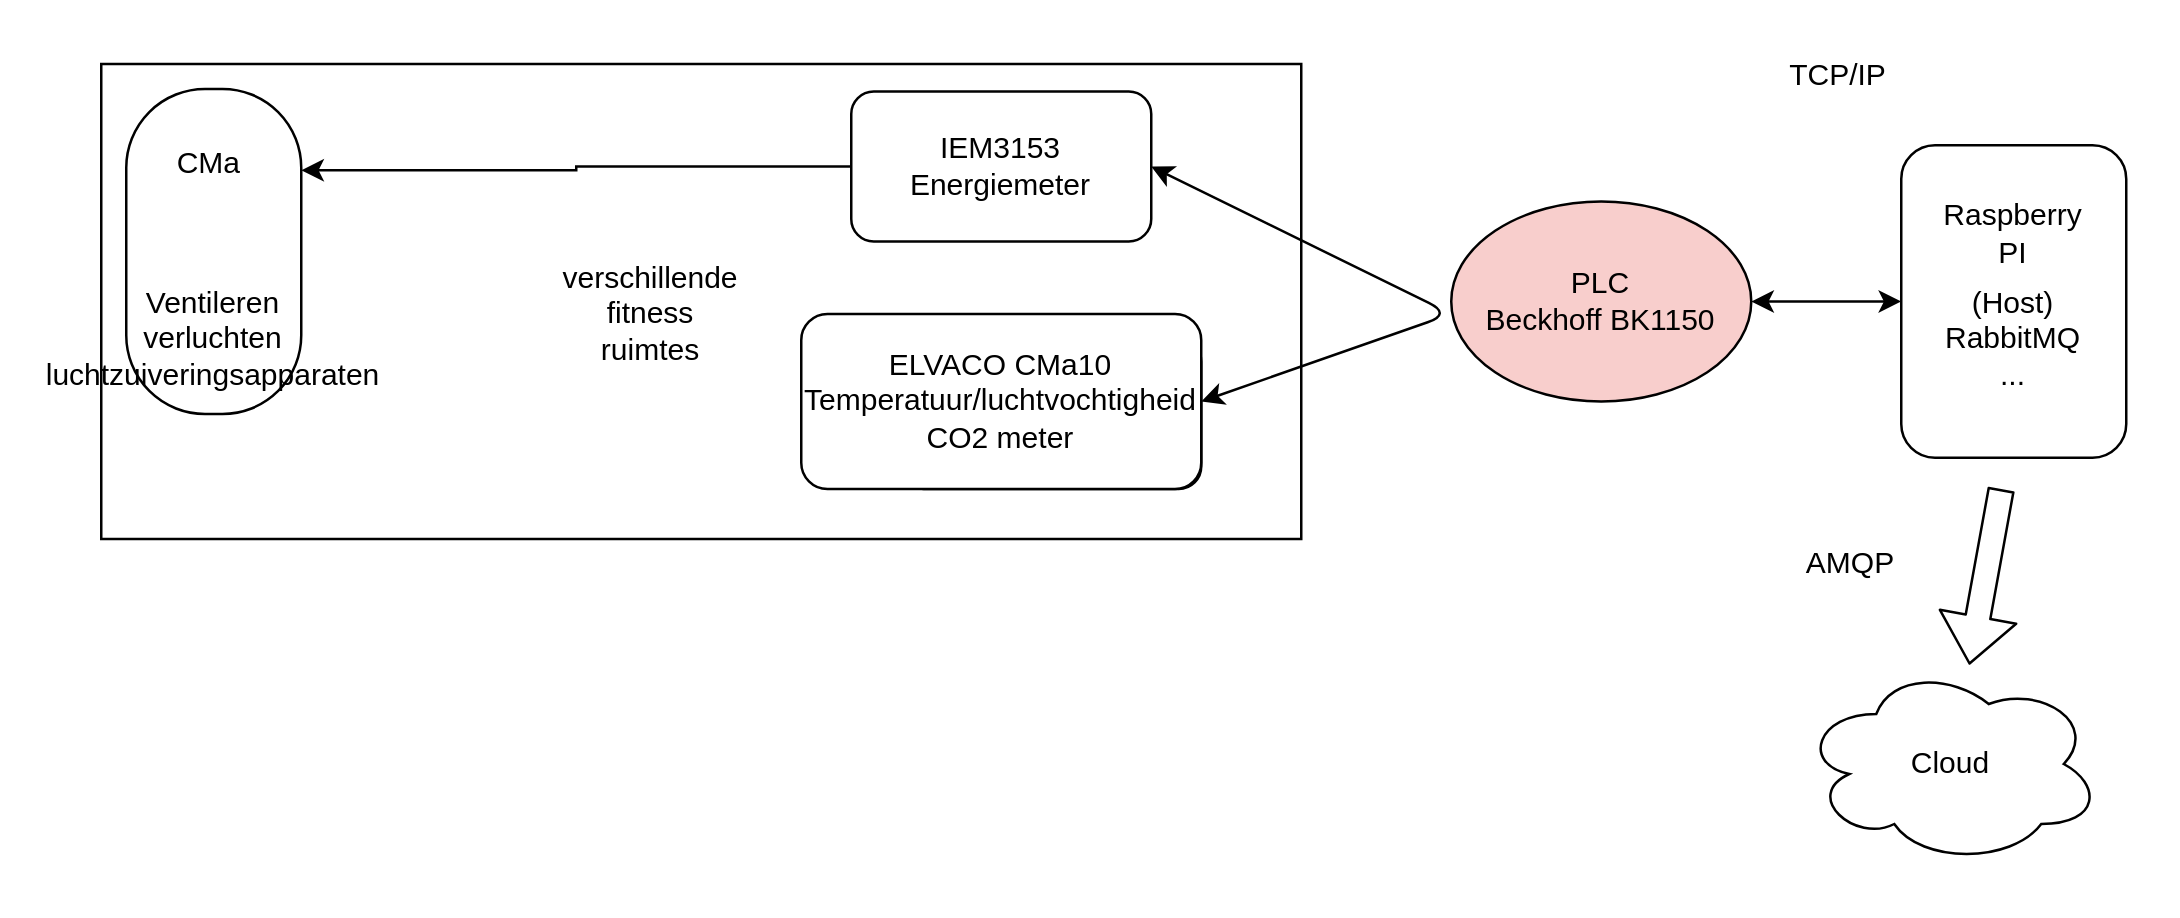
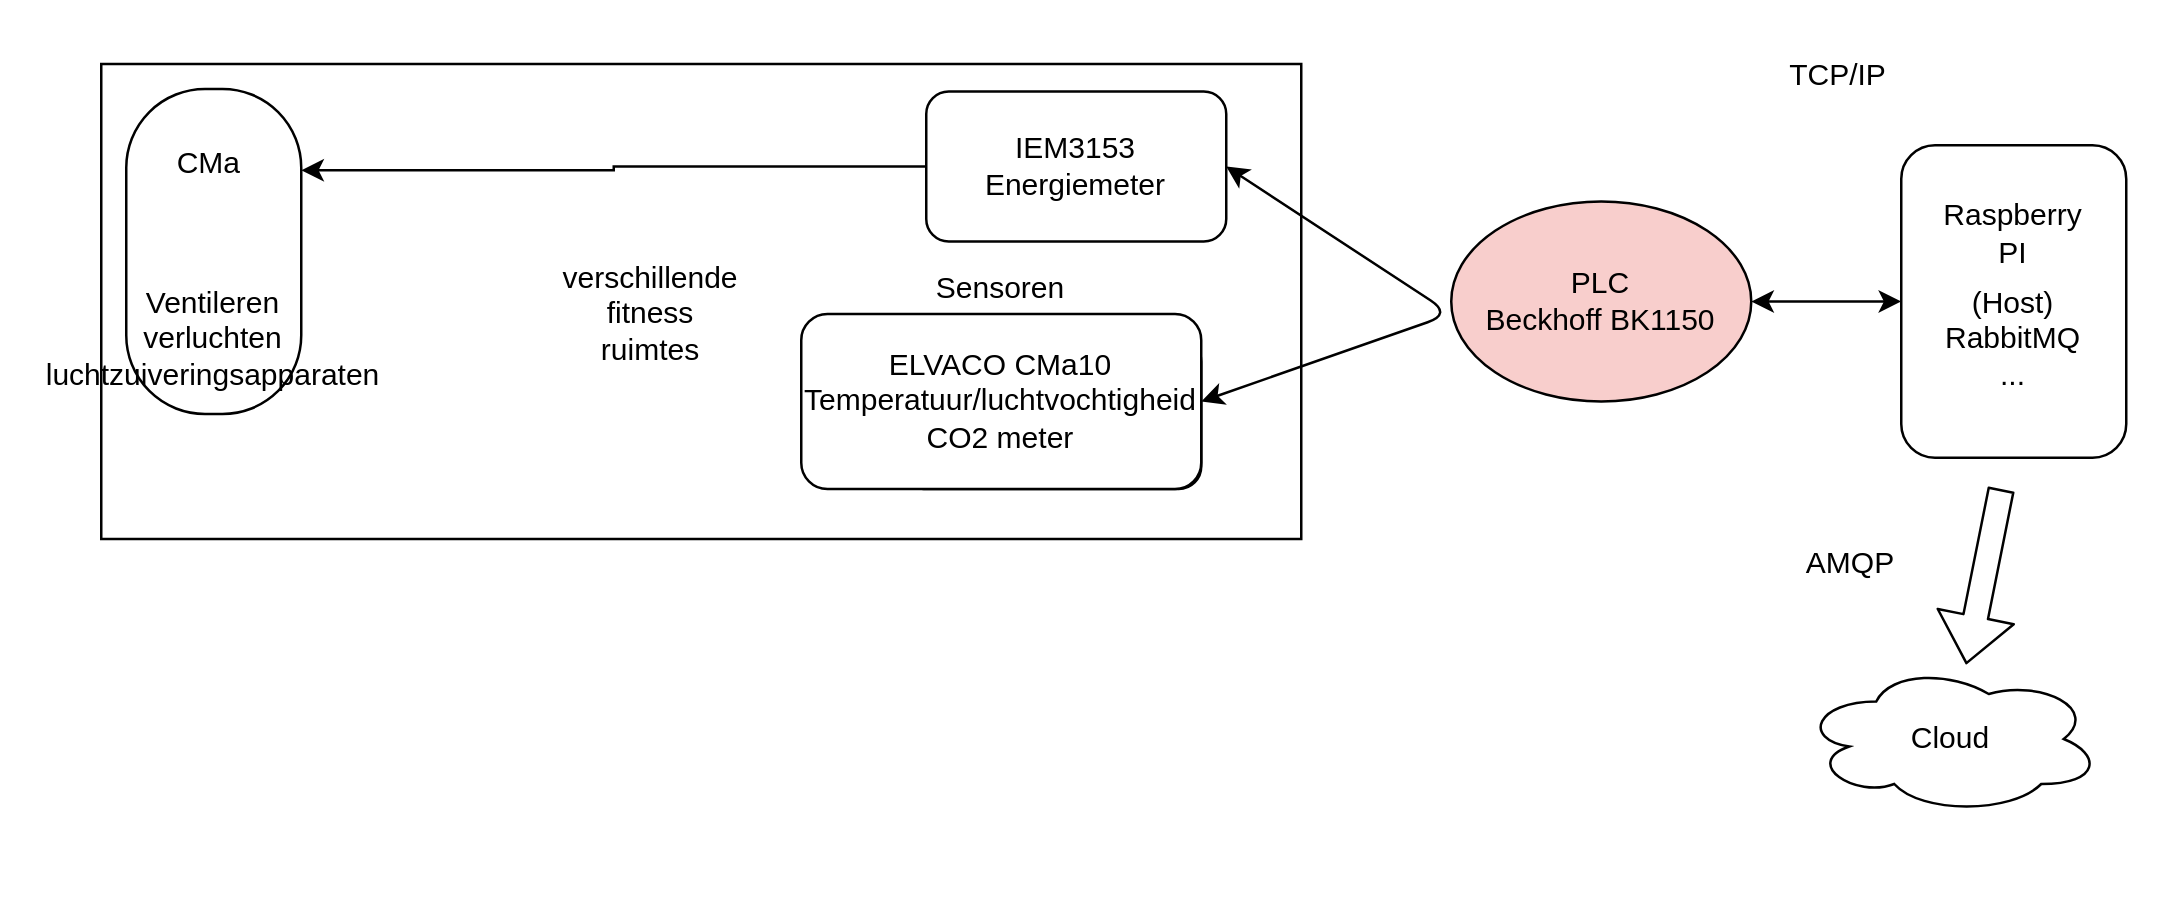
(1001, 166) -> (1076, 166)
none -> (1001, 289)
(1951, 764) -> (1951, 739)
